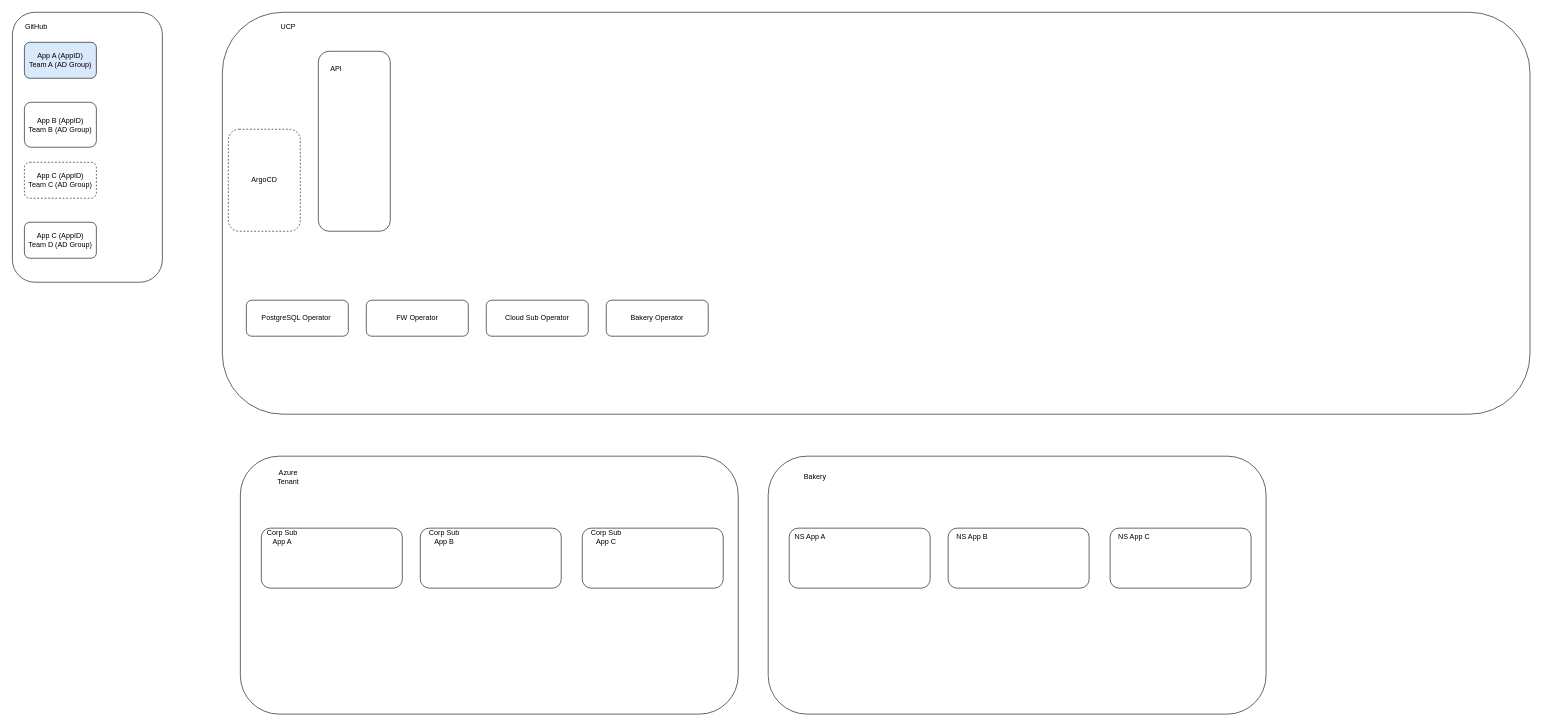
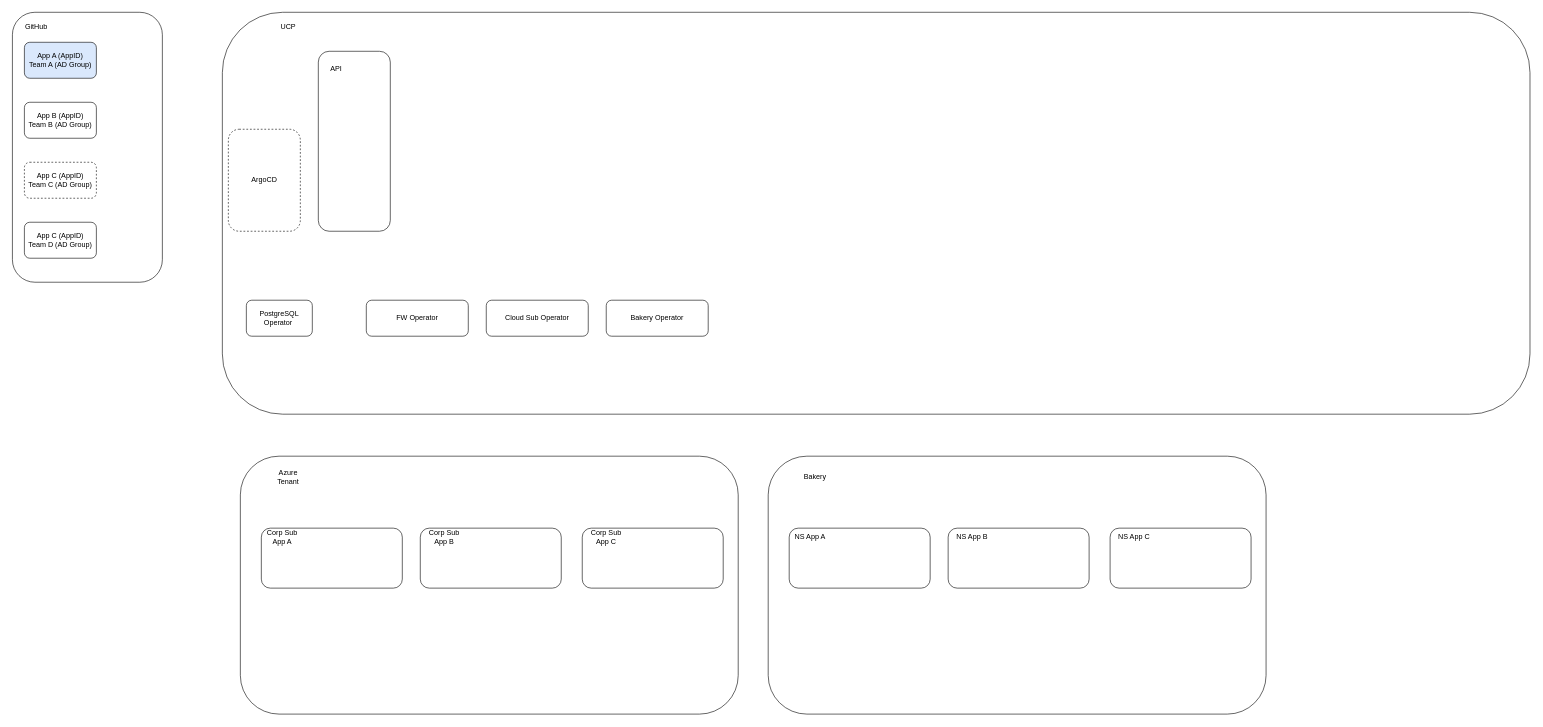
(60, 125) -> (60, 120)
(297, 318) -> (279, 318)
